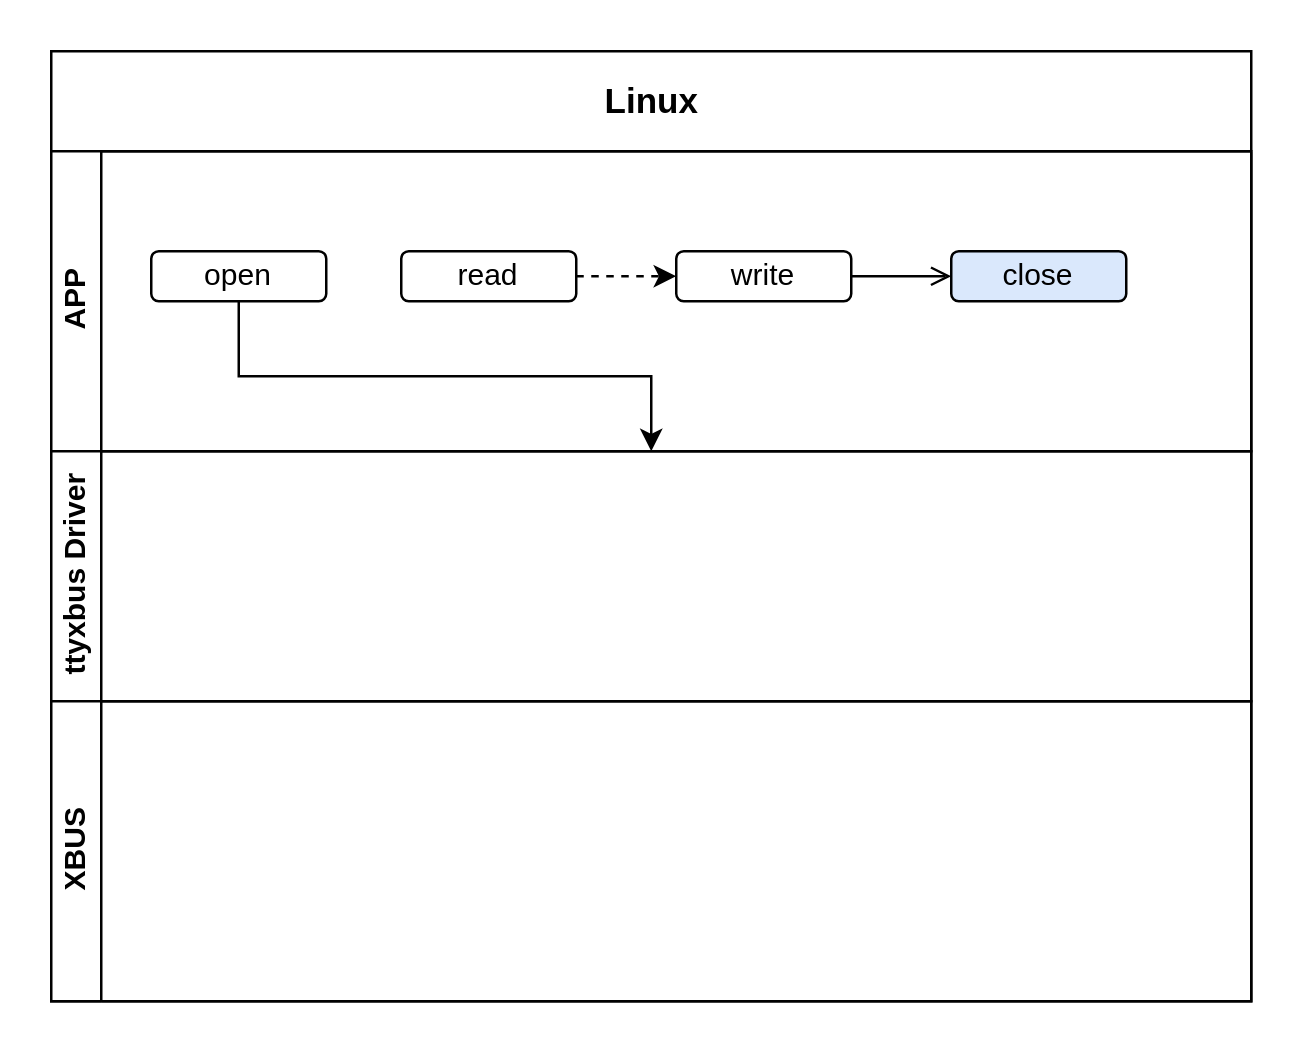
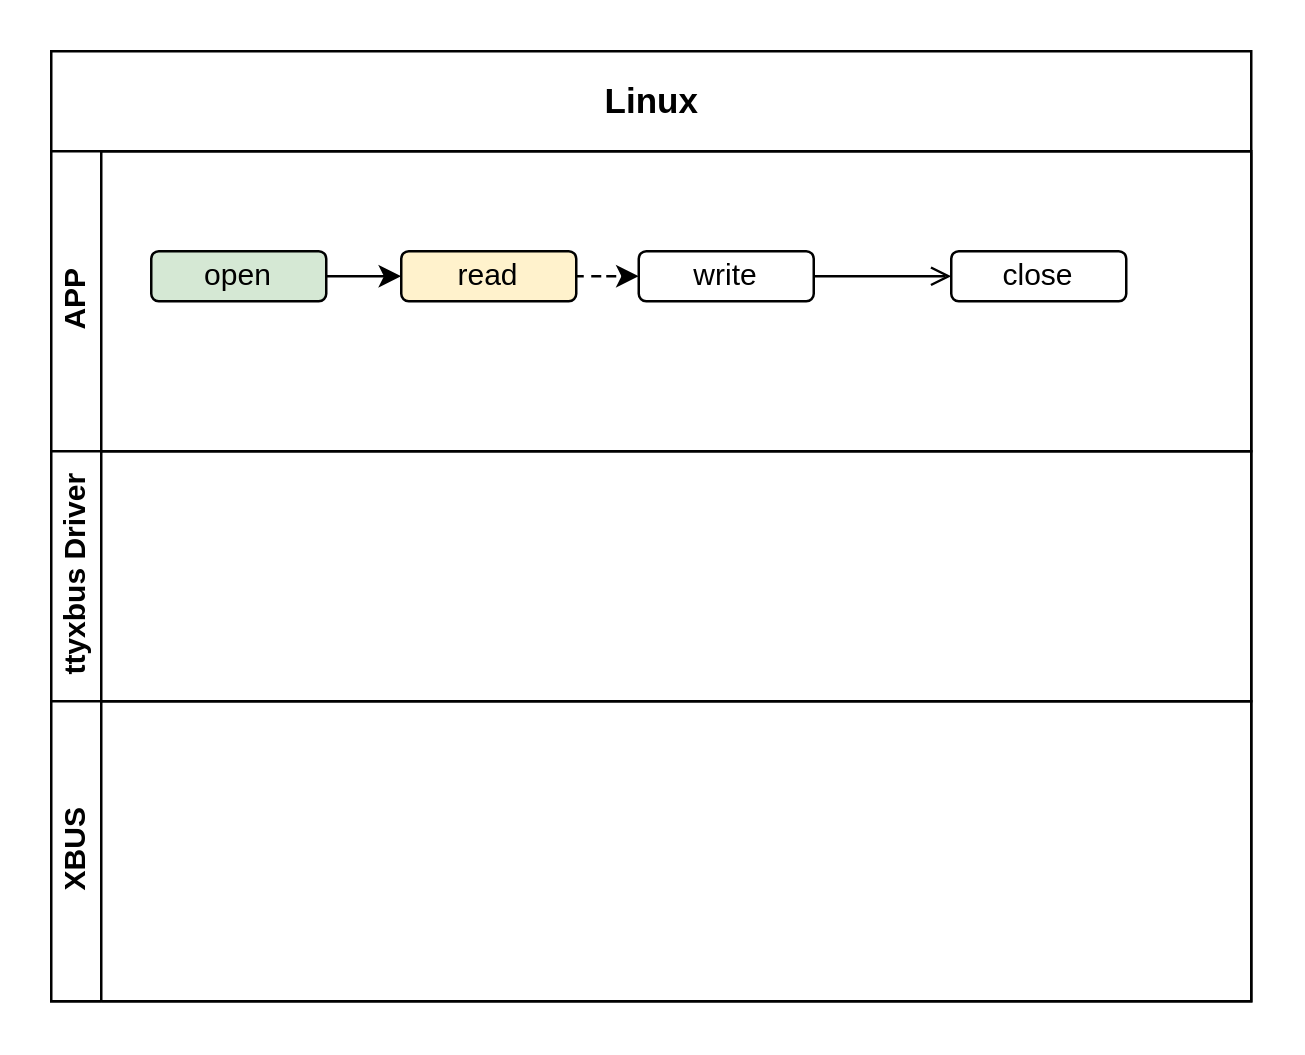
(239, 276) -> (239, 276)
(489, 276) -> (489, 276)
(764, 276) -> (726, 276)
(1039, 276) -> (1039, 276)
(437, 376) -> (372, 276)
